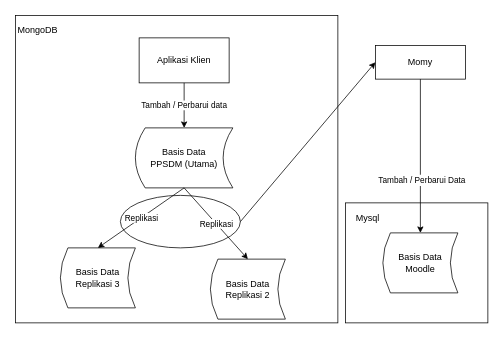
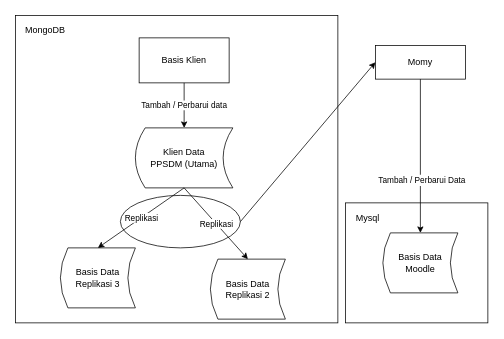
(38, 30) -> (45, 30)
(184, 60) -> (184, 60)
(184, 158) -> (184, 158)
